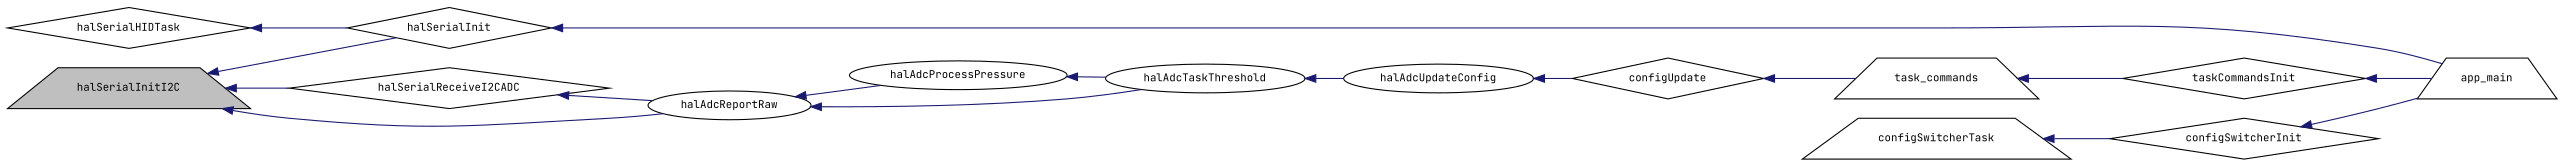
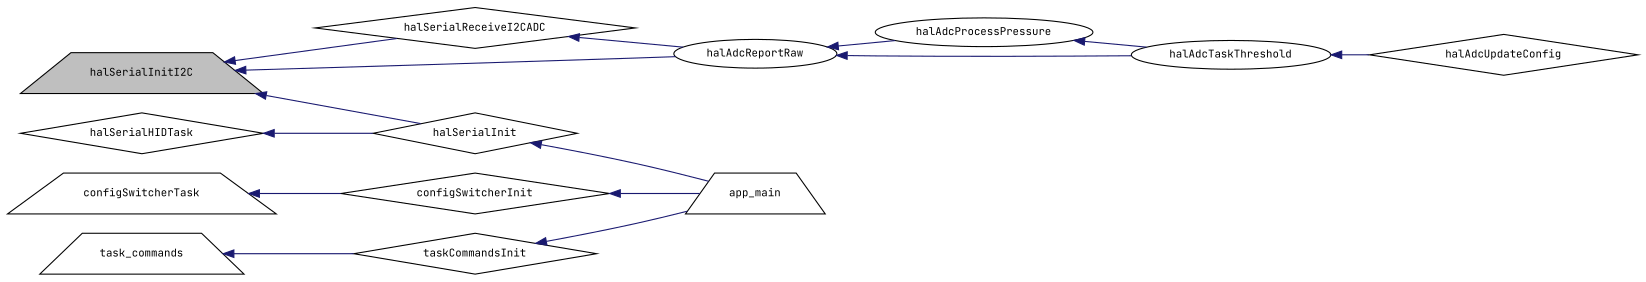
(1439, 78) -> (1504, 55)
(1668, 78) -> none
